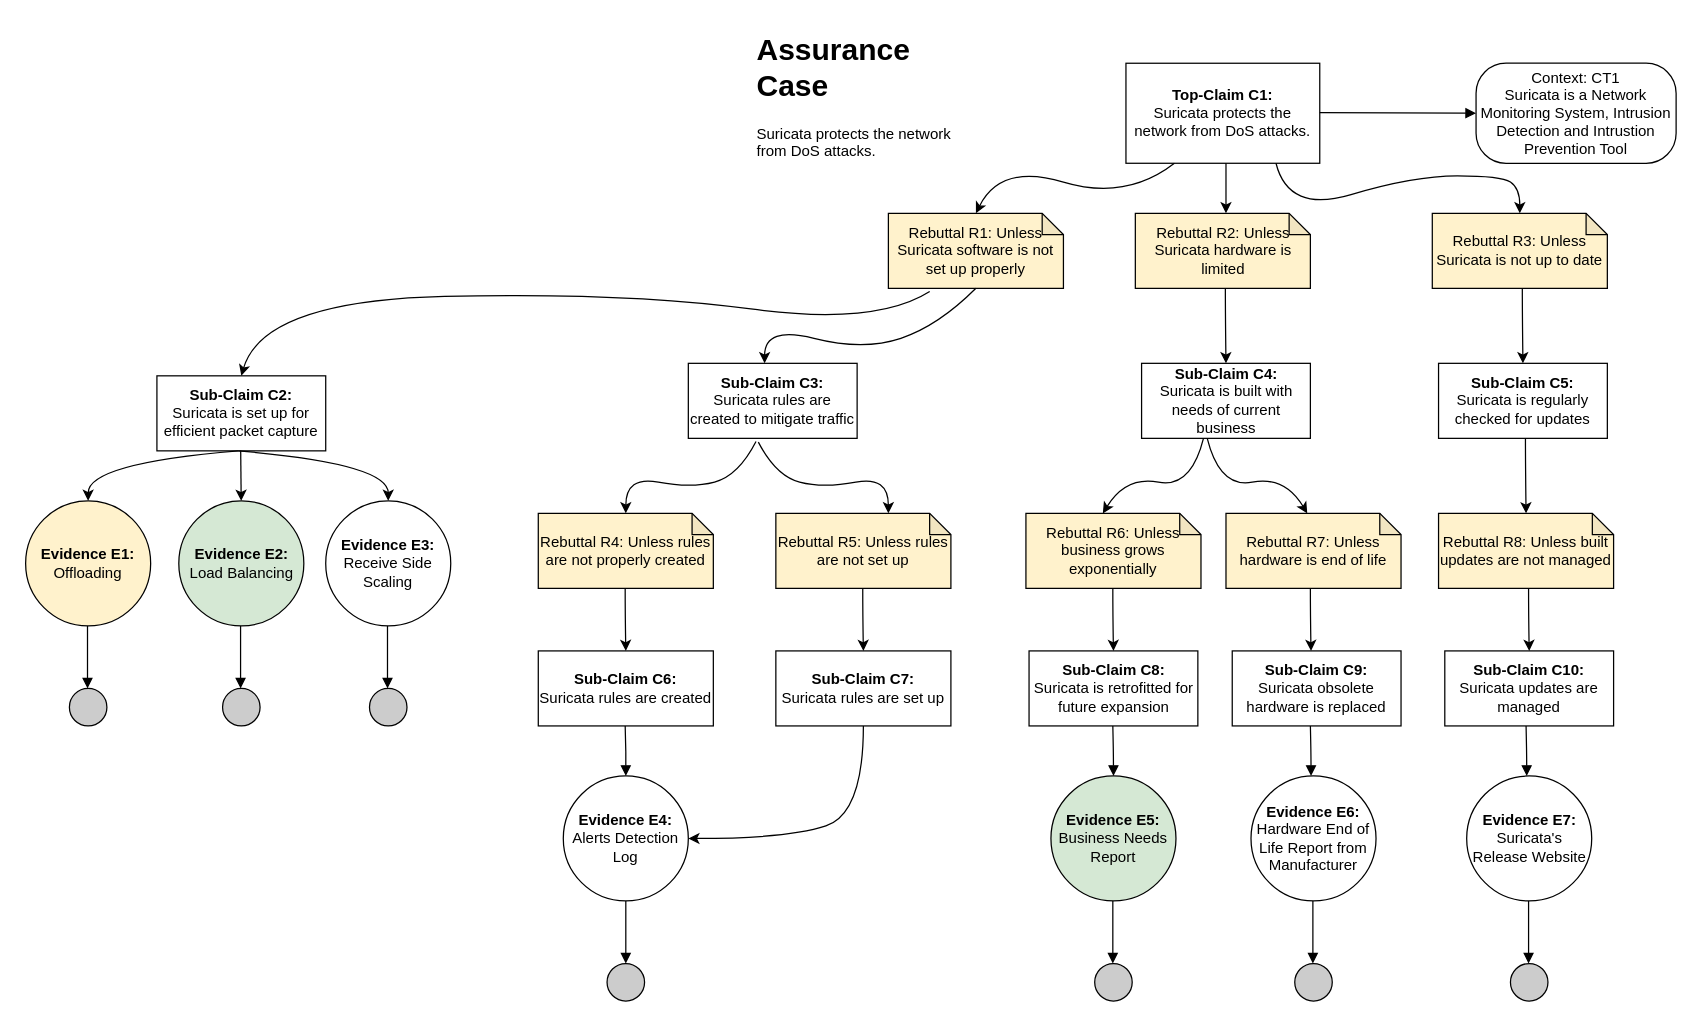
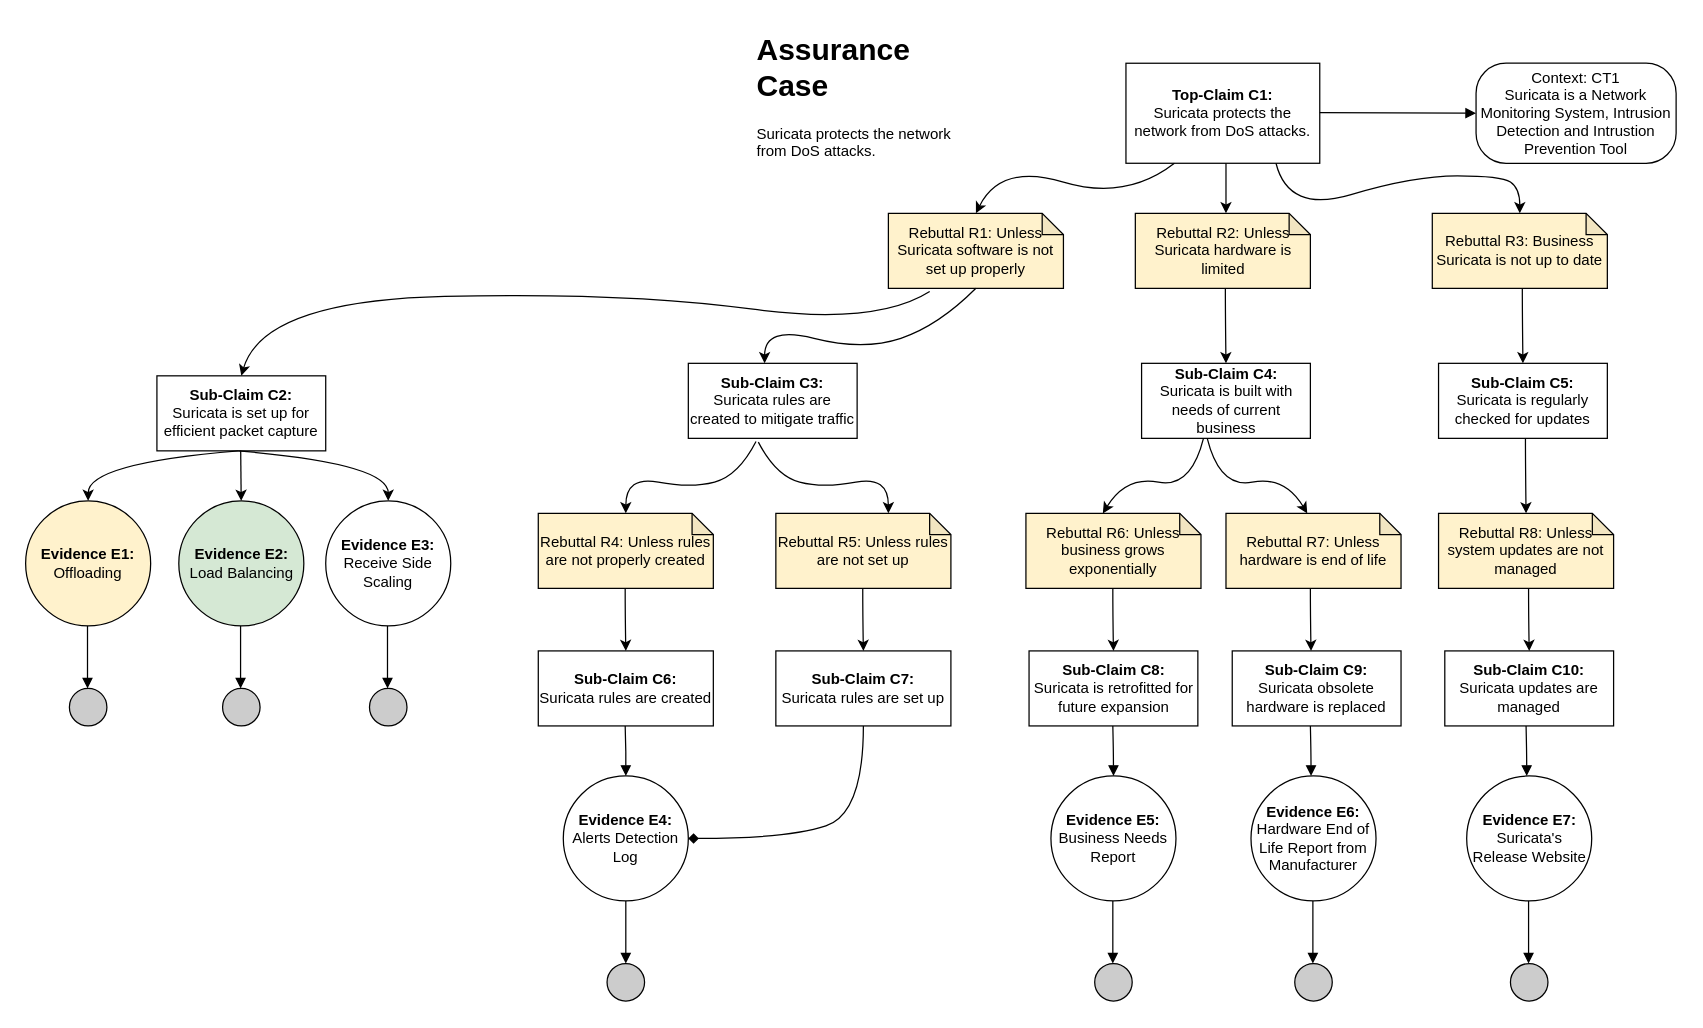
(1519, 251) -> (1519, 251)
(1526, 551) -> (1526, 551)
(698, 838) -> (699, 838)
(1113, 838) -> (1113, 838)
